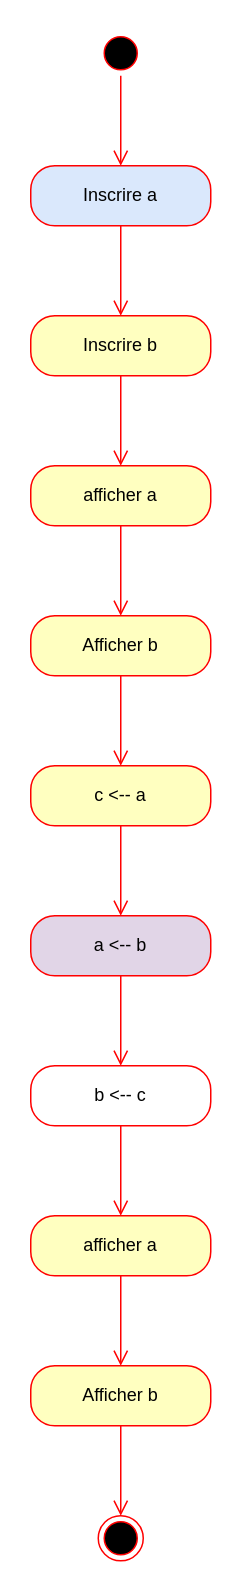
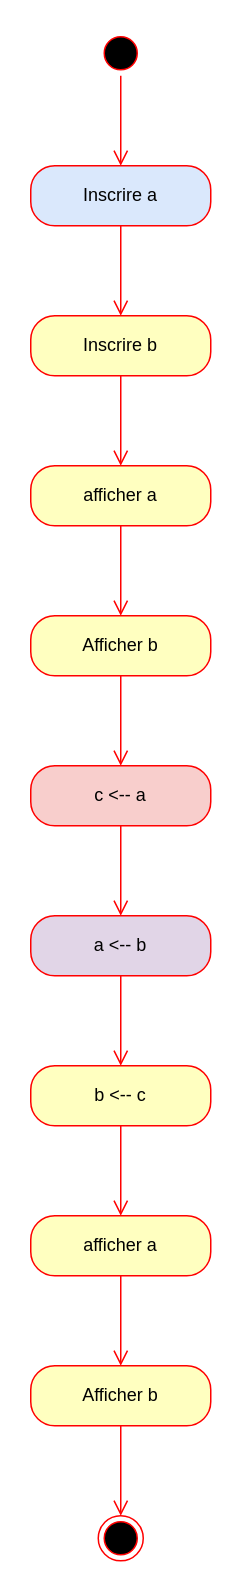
(121, 796) -> (121, 796)
(121, 1096) -> (121, 1096)
